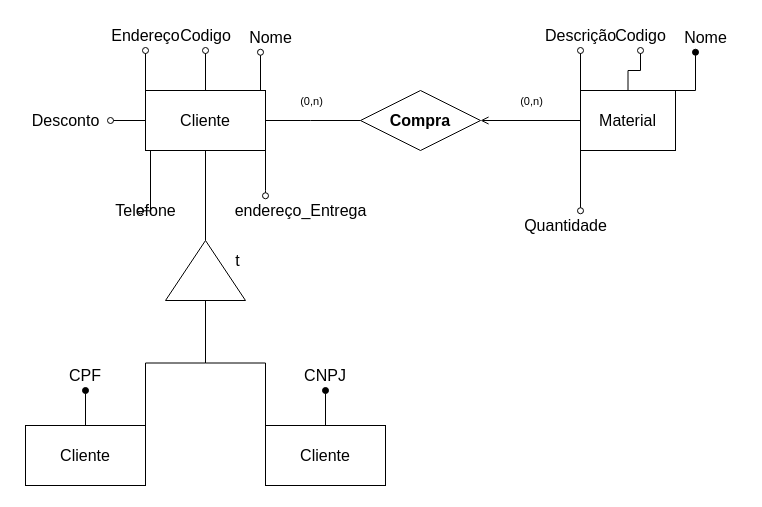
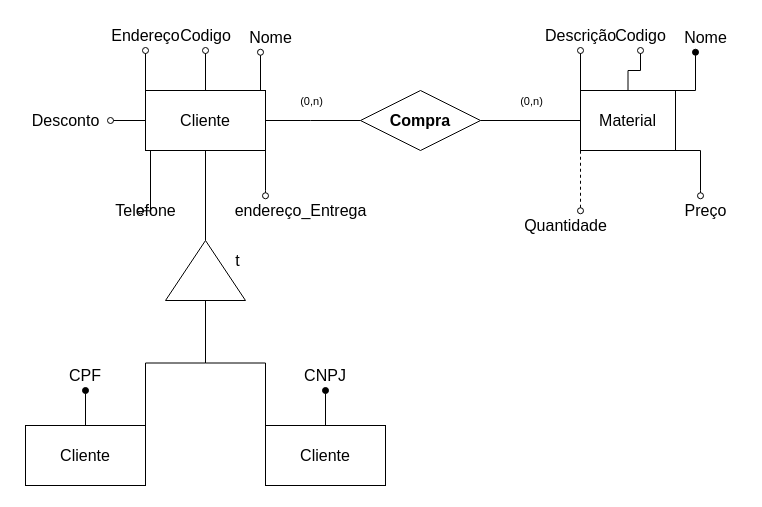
(486, 121) -> (486, 121)
none -> (701, 159)
(581, 179) -> (581, 179)
none -> (706, 211)
